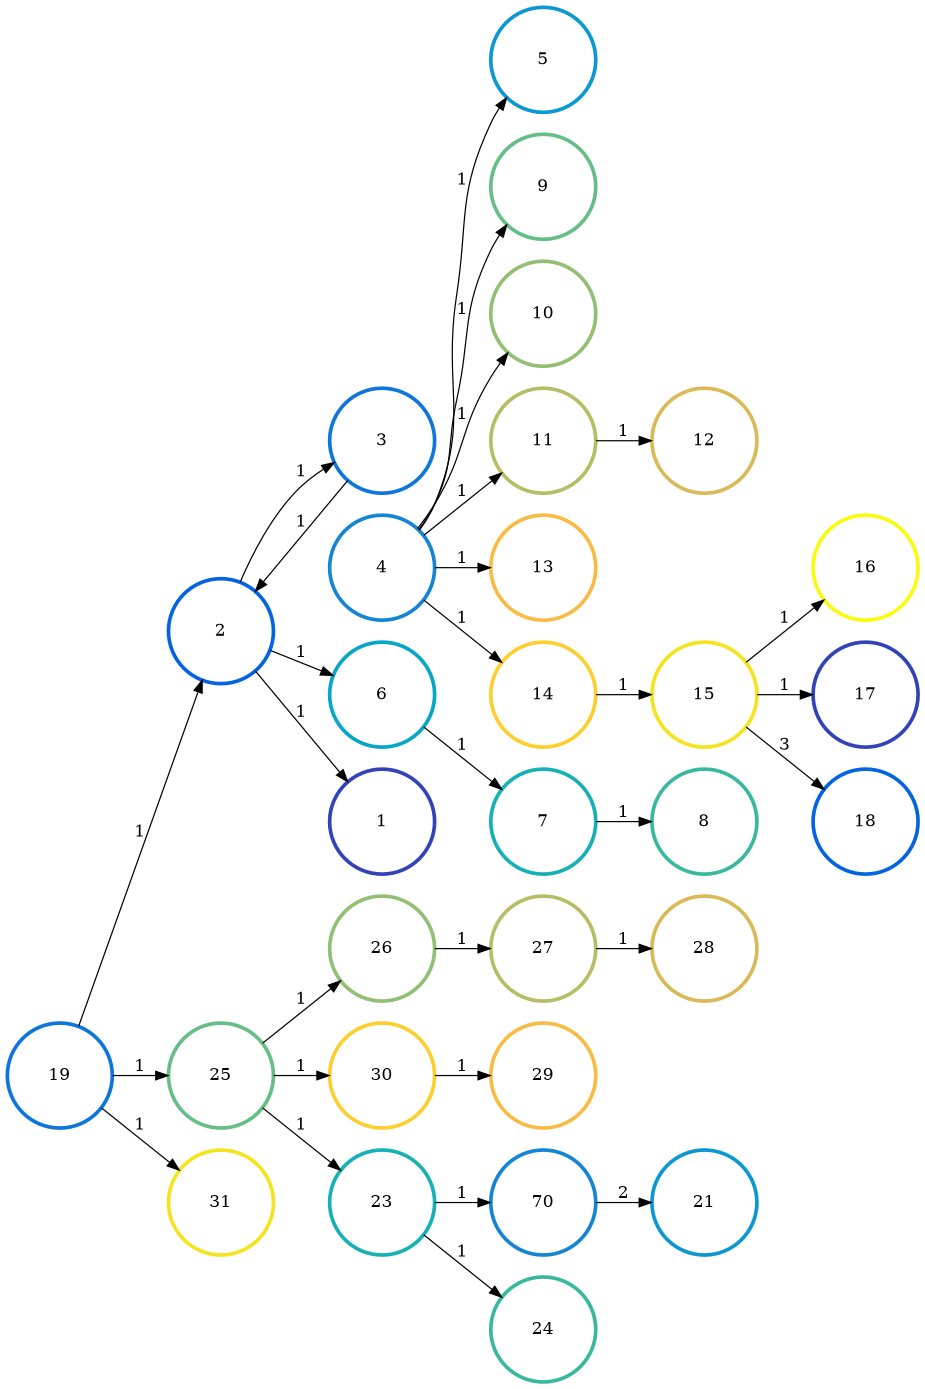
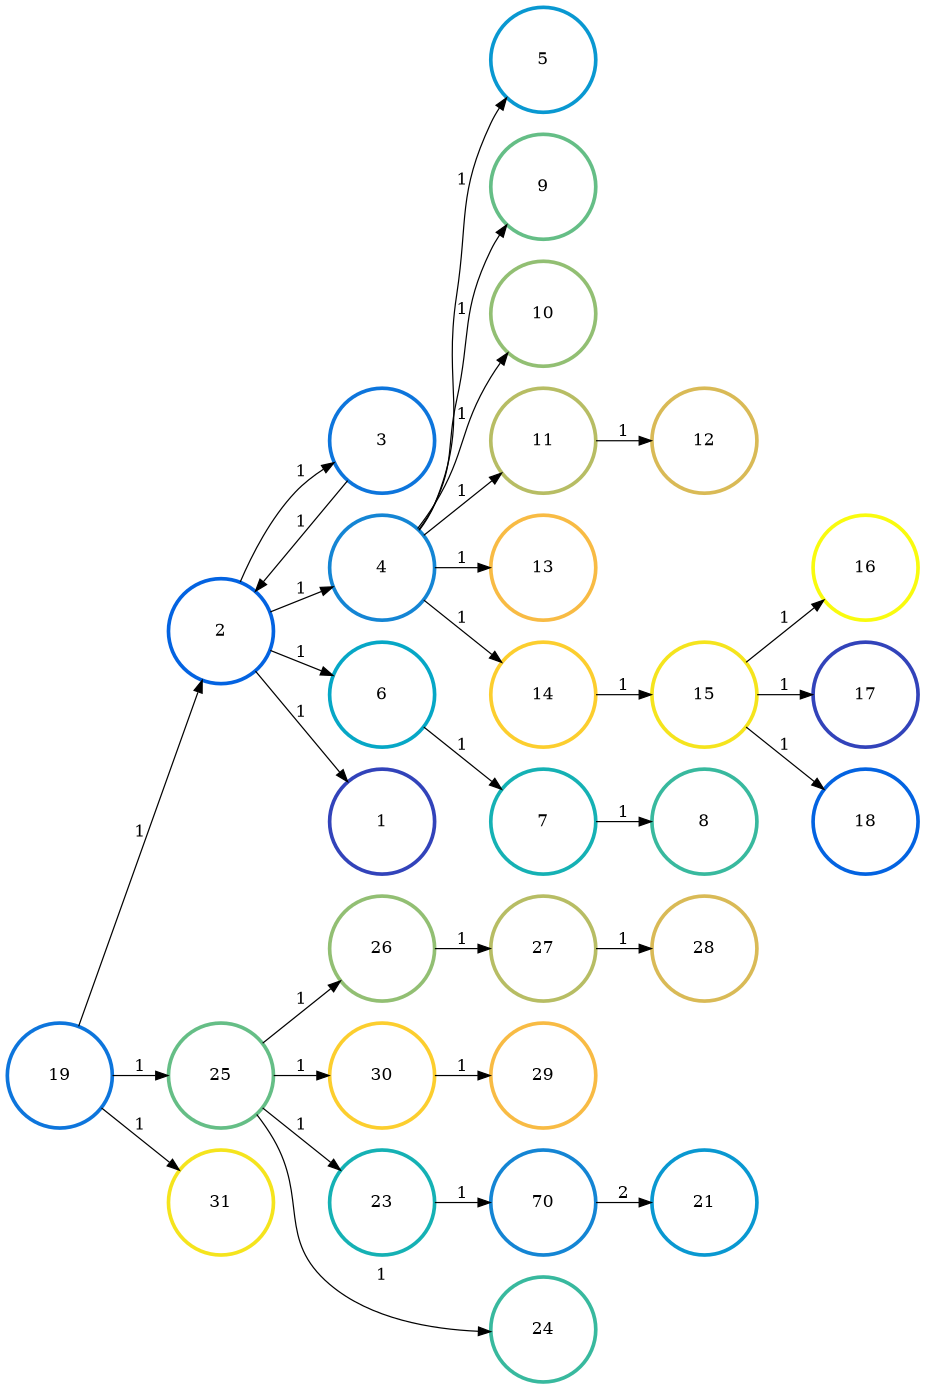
none -> (296, 602)
(785, 745) -> (785, 745)
(458, 1262) -> (319, 1273)
